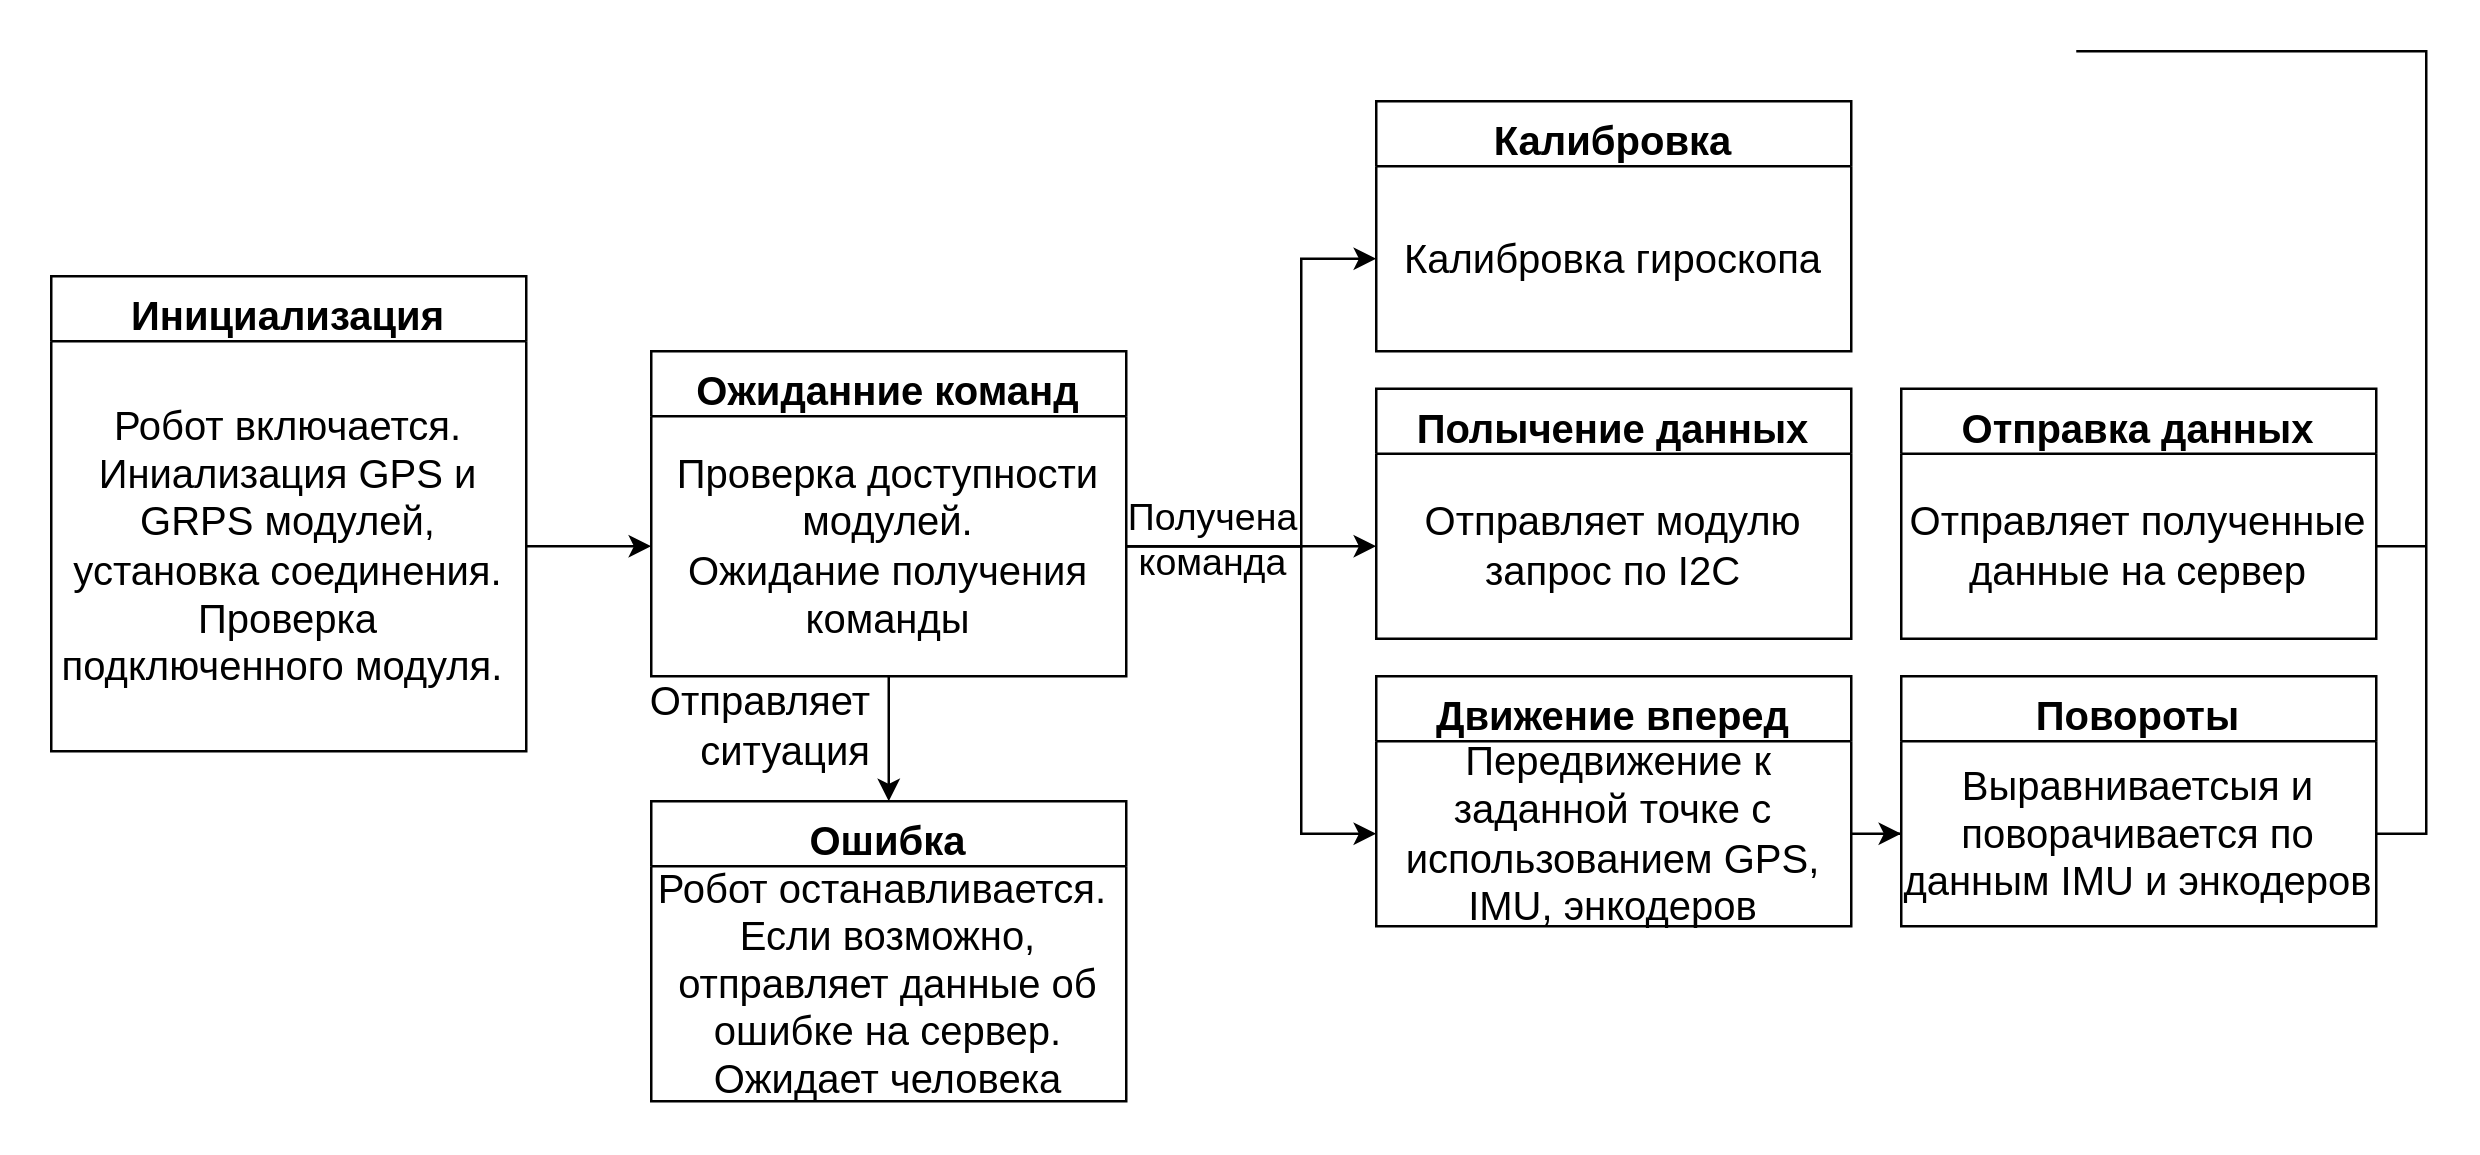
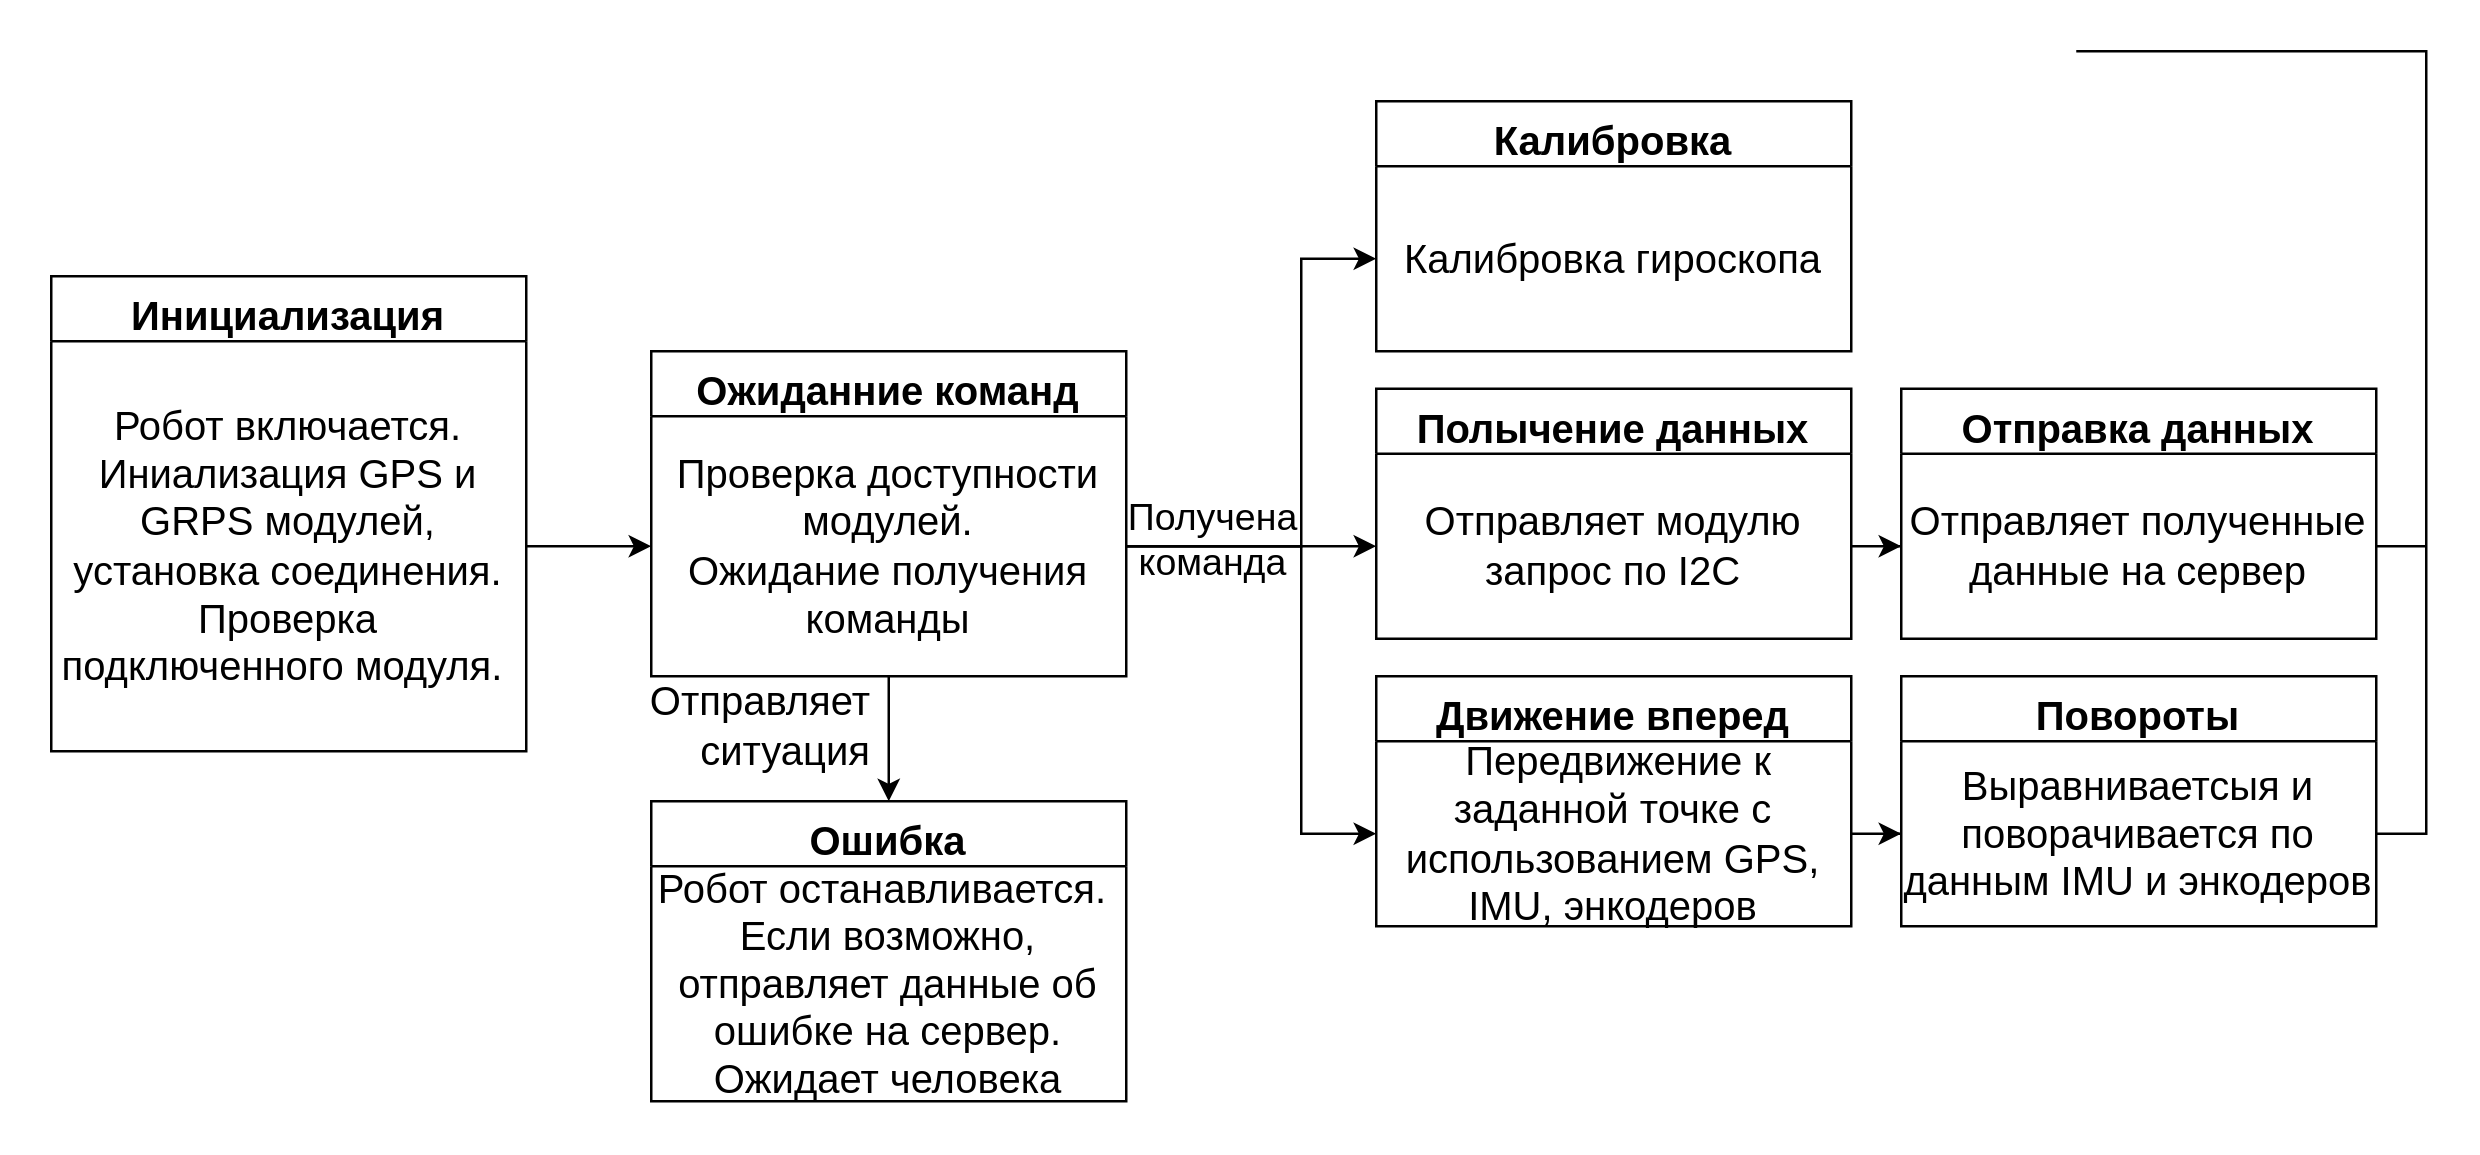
none -> (1876, 546)
